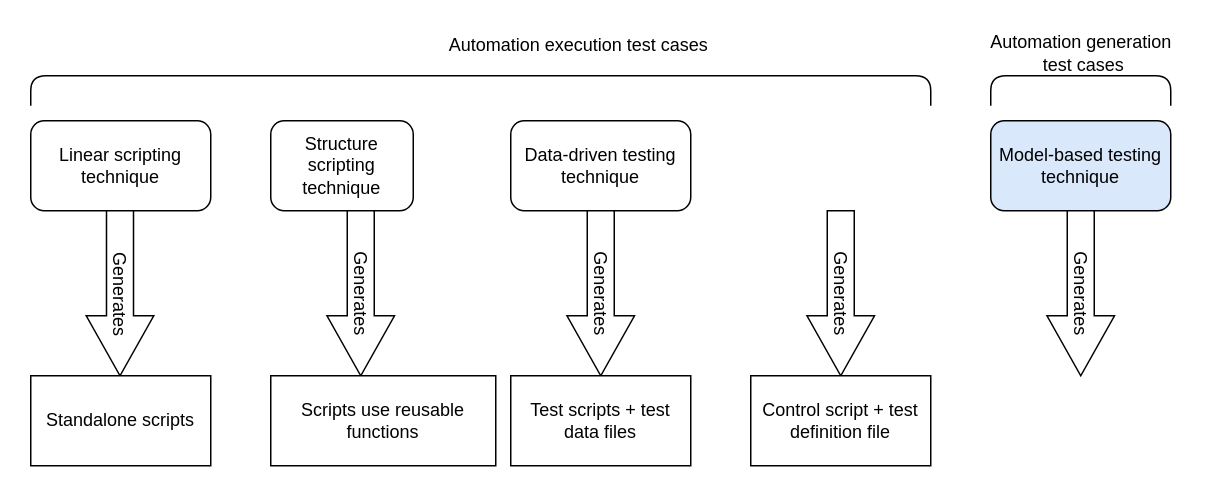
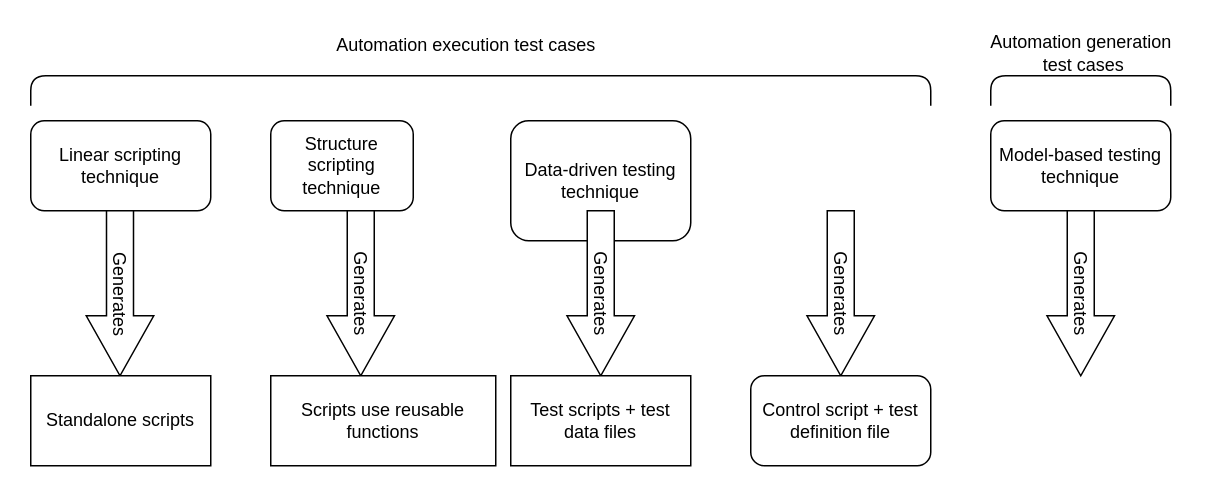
(578, 46) -> (466, 46)
(601, 166) -> (601, 181)
(1081, 166) -> (1081, 166)
(841, 421) -> (841, 421)
